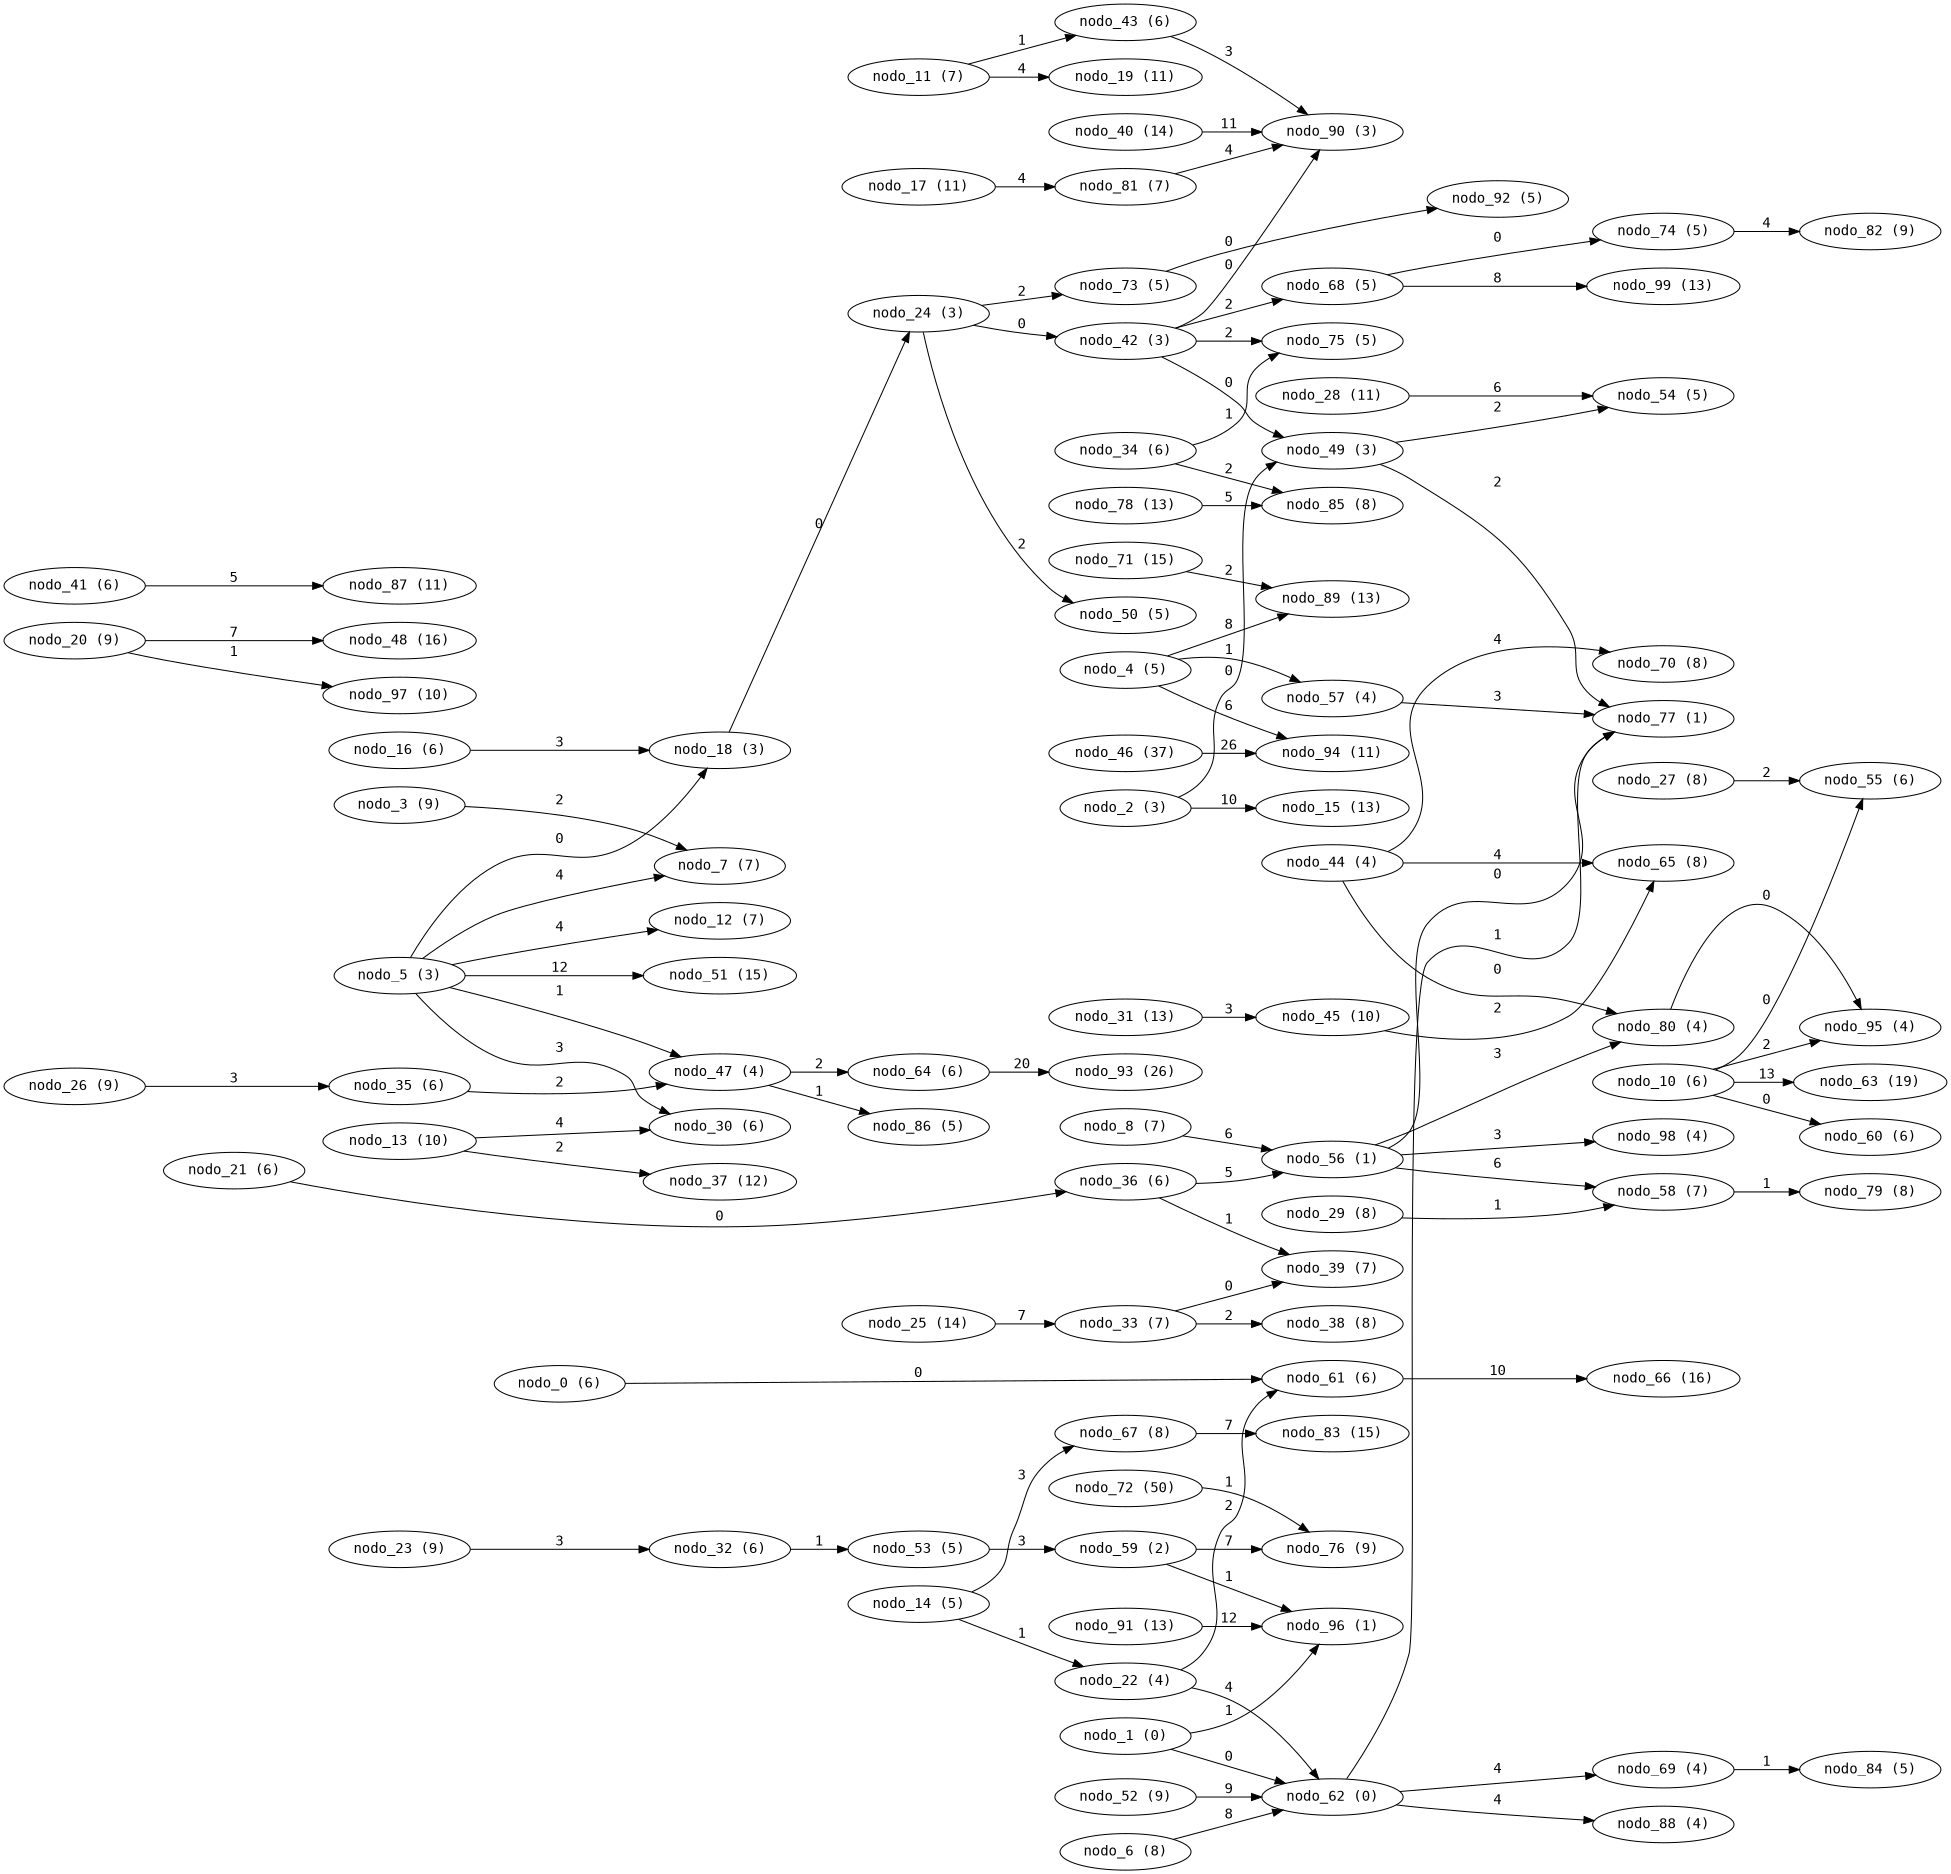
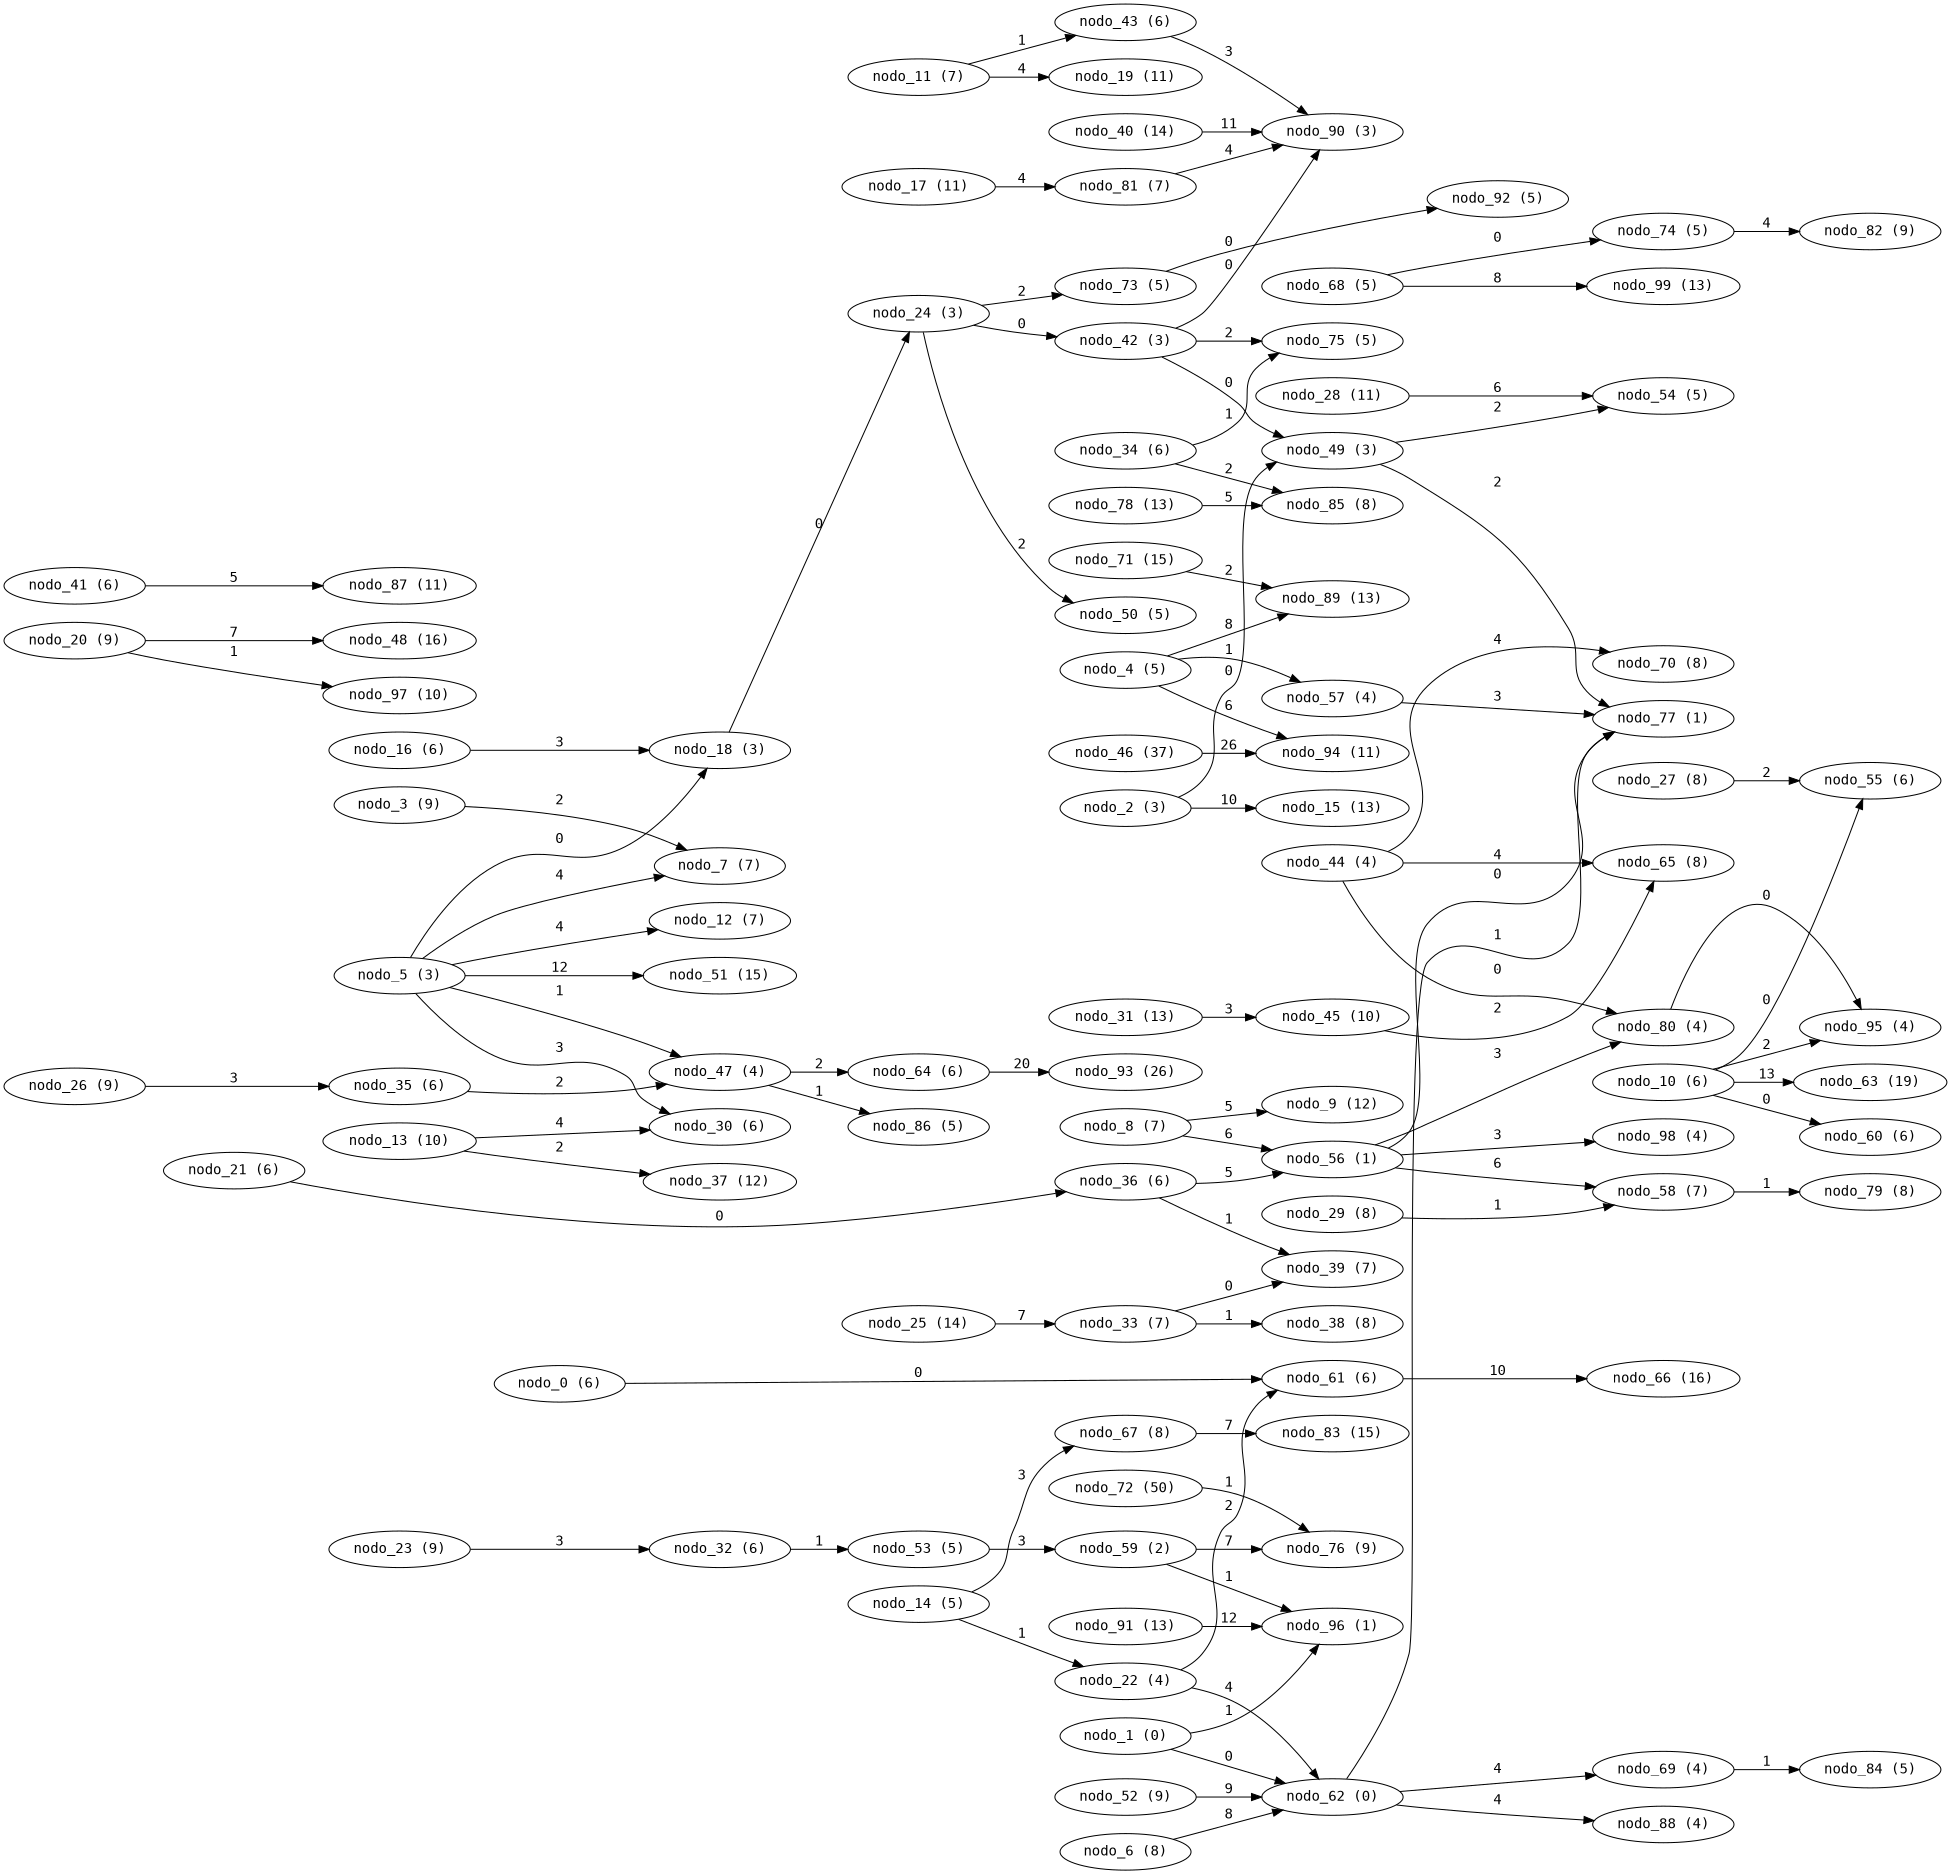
(1224, 315) -> none
none -> (1332, 1105)
(1229, 1316) -> (1229, 1316)
